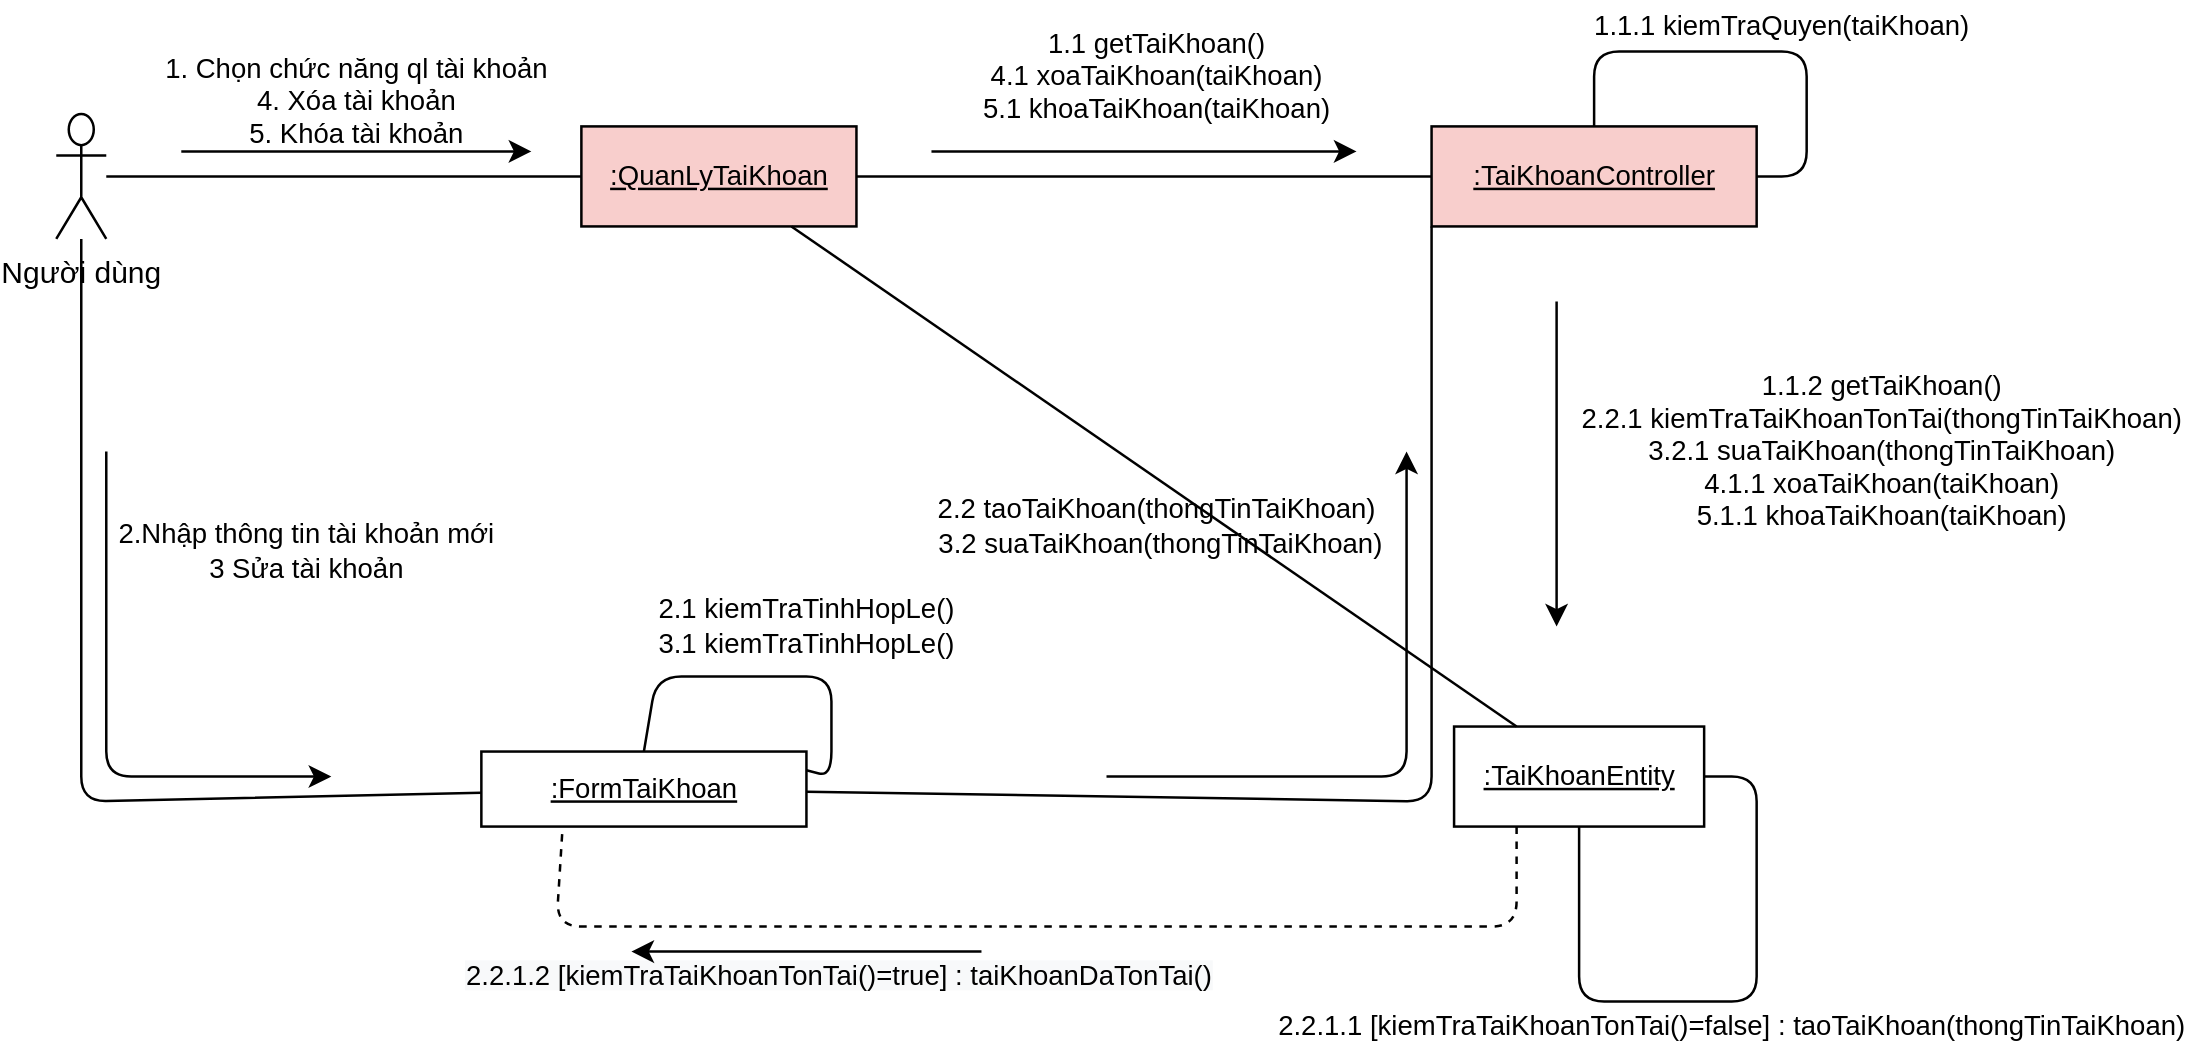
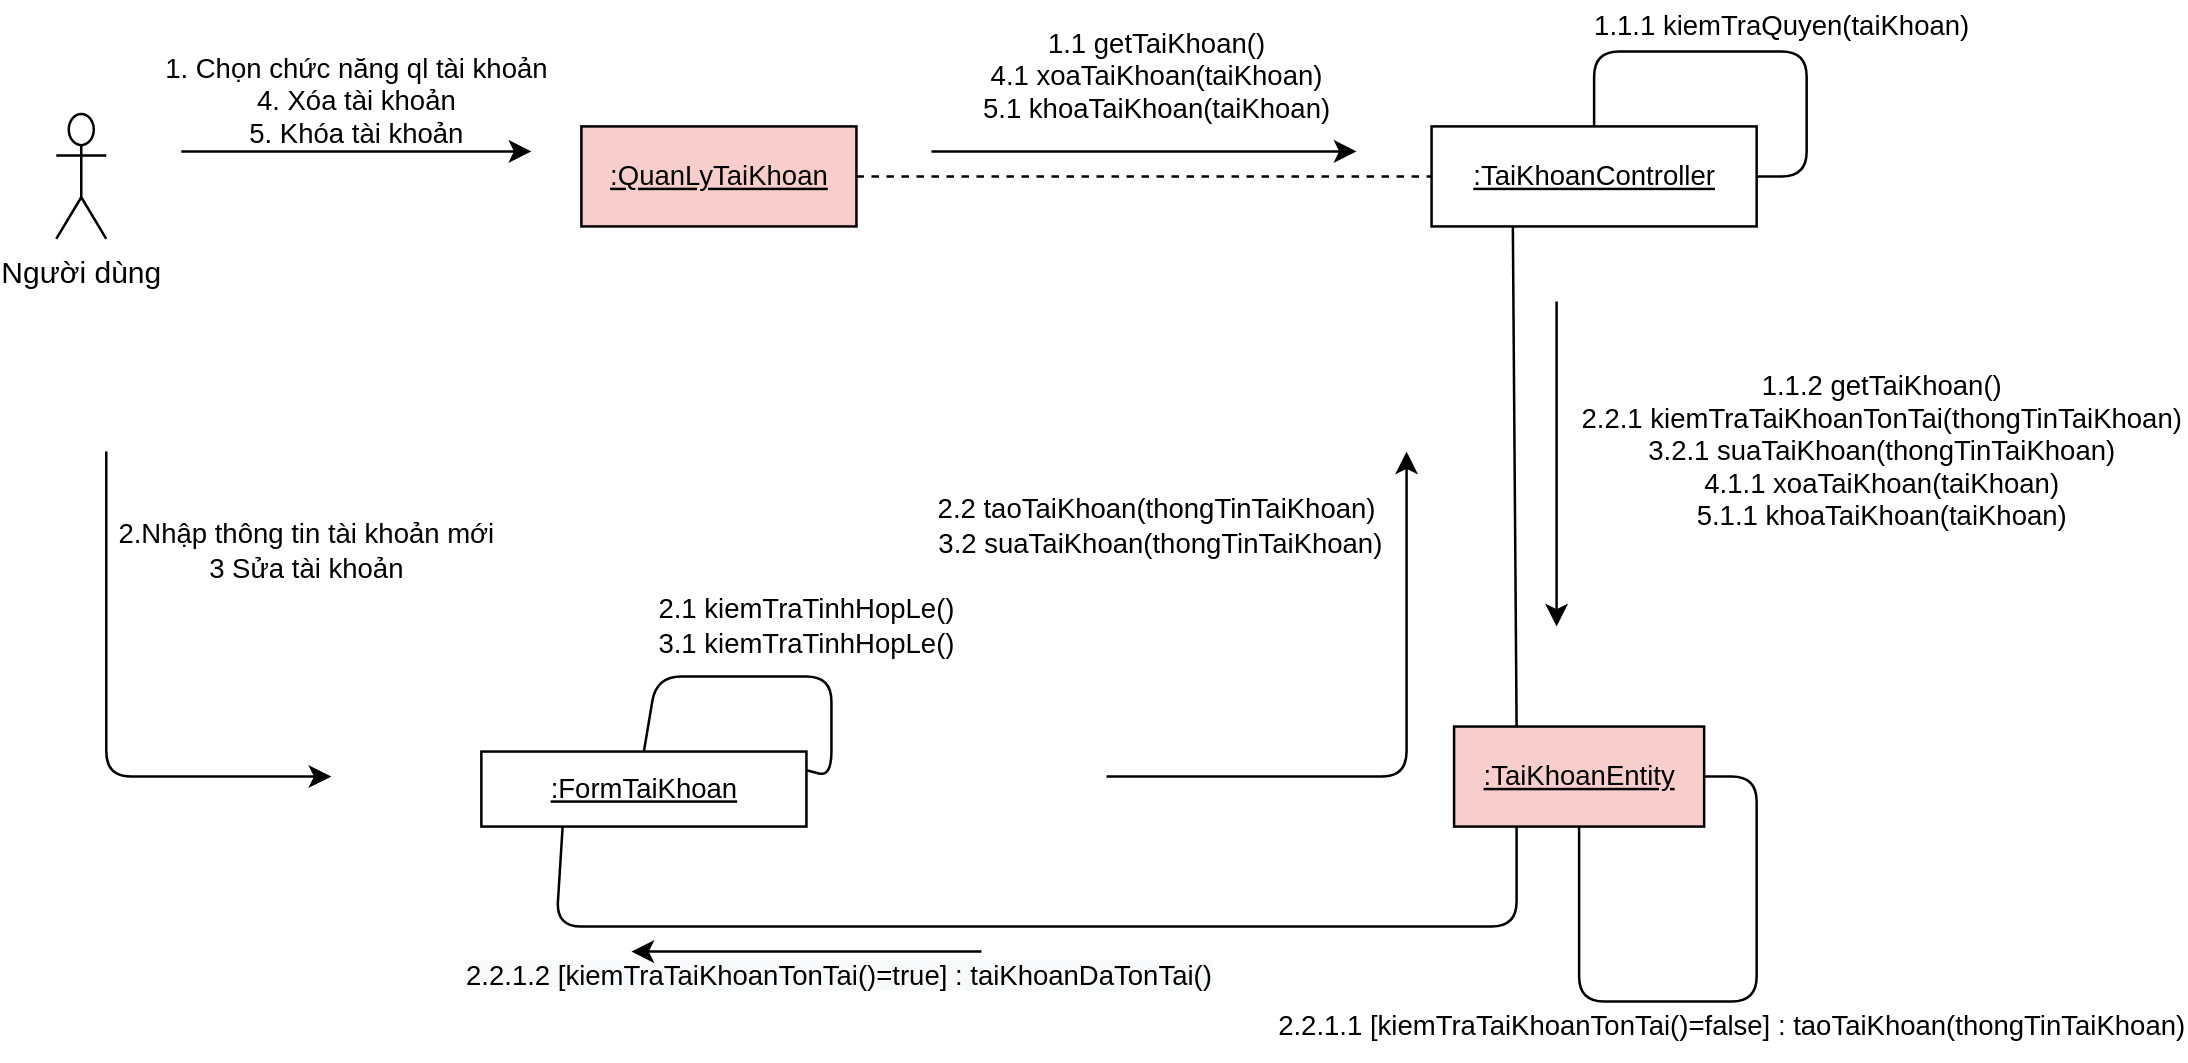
(343, 176) -> none
(1143, 176) -> (1143, 176)
(1594, 176) -> (1594, 176)
(1096, 436) -> (1514, 476)
(81, 712) -> none
(1579, 776) -> (1579, 776)
(1175, 797) -> none
(1035, 926) -> (1035, 926)
